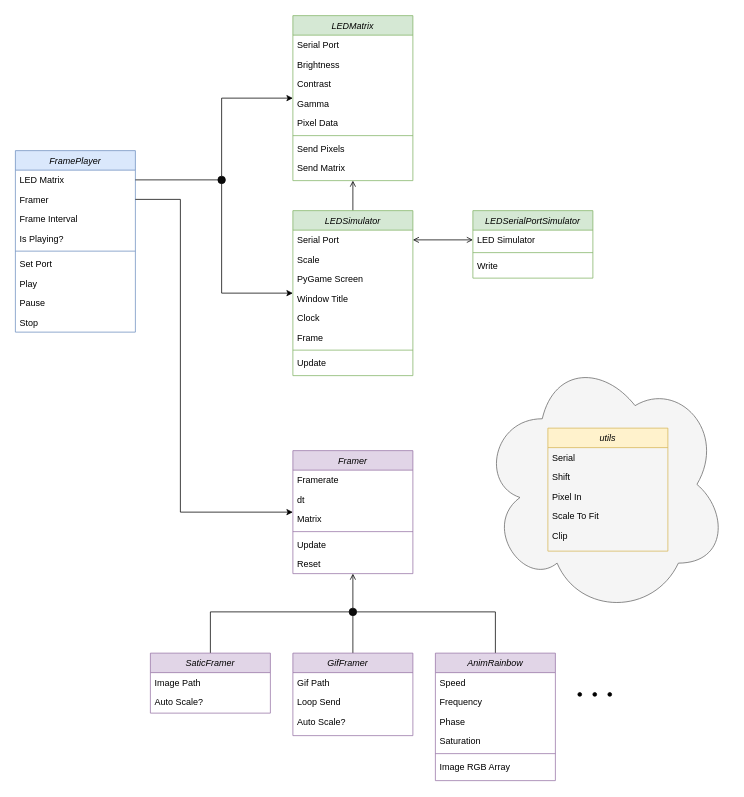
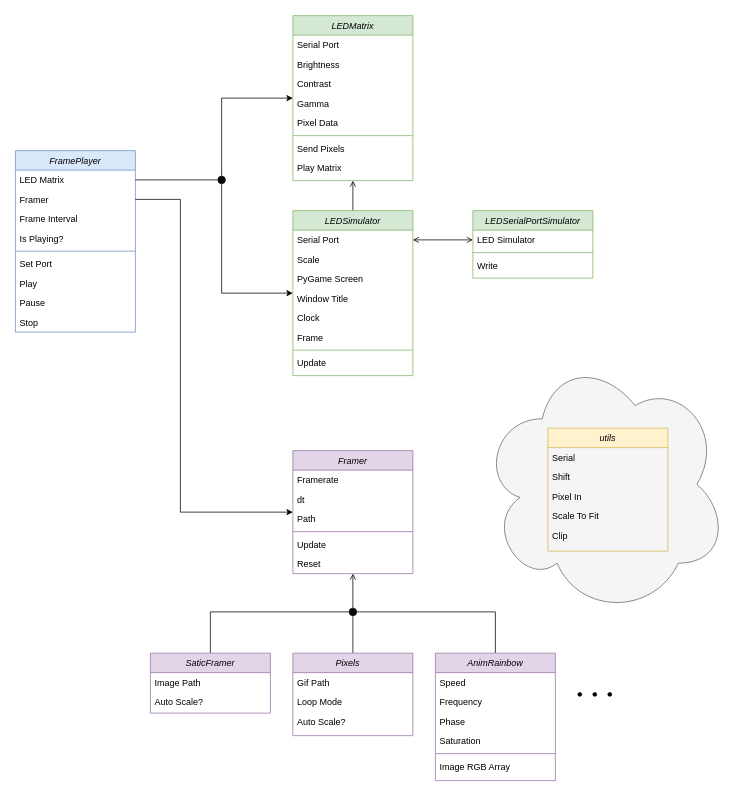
(322, 168) -> (321, 168)
(311, 519) -> (307, 519)
(353, 663) -> (353, 663)
(319, 702) -> (319, 702)
